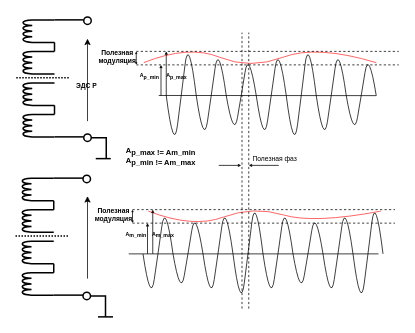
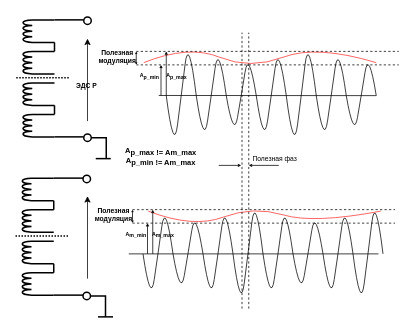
(161, 152) -> (161, 152)
